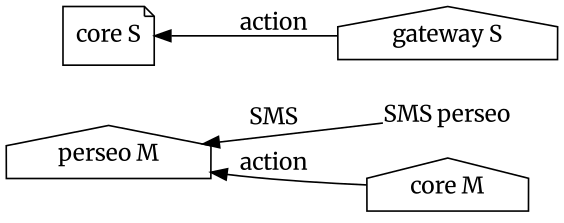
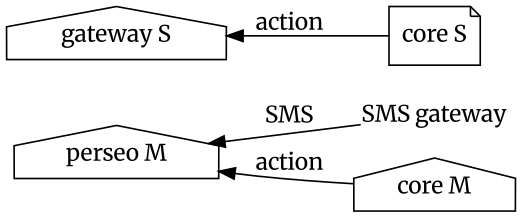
(254, 36) -> (316, 36)
(448, 116) -> (435, 116)
